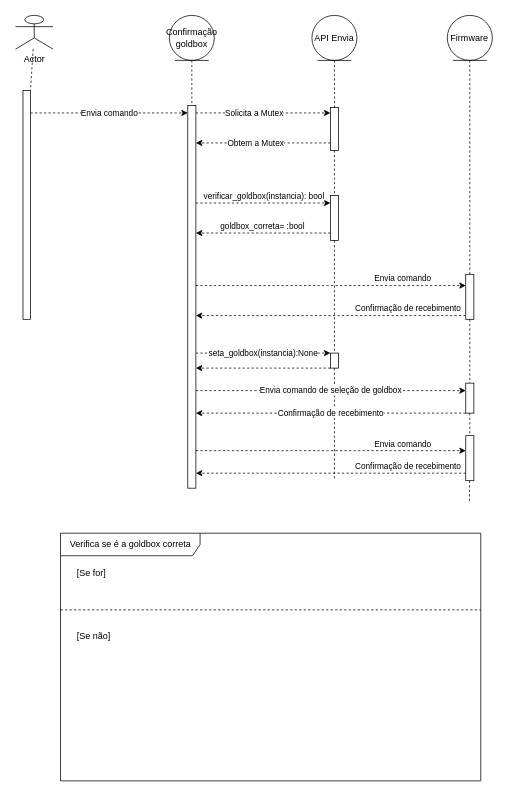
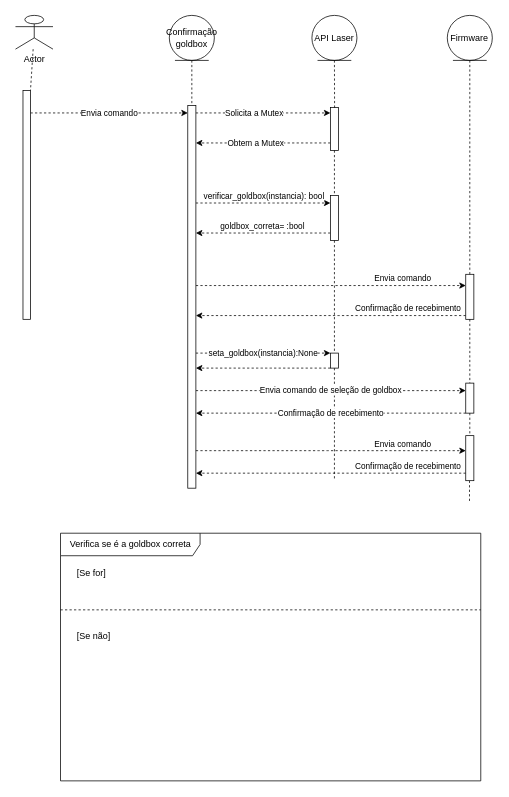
(334, 38) -> (334, 38)
